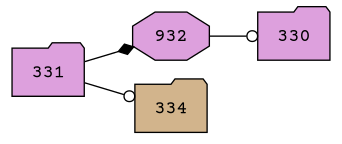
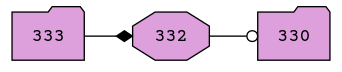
(171, 36) -> (171, 36)
(48, 72) -> (48, 36)
(171, 108) -> none
